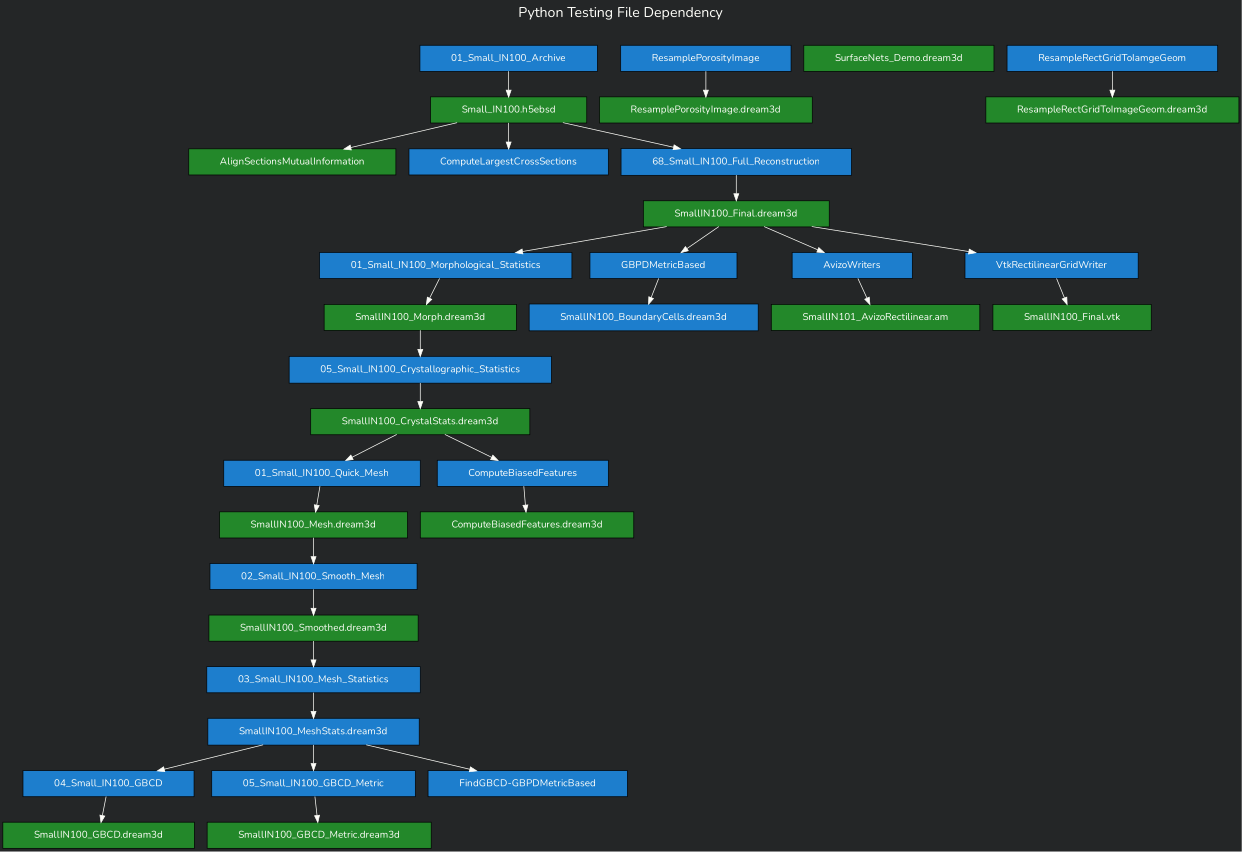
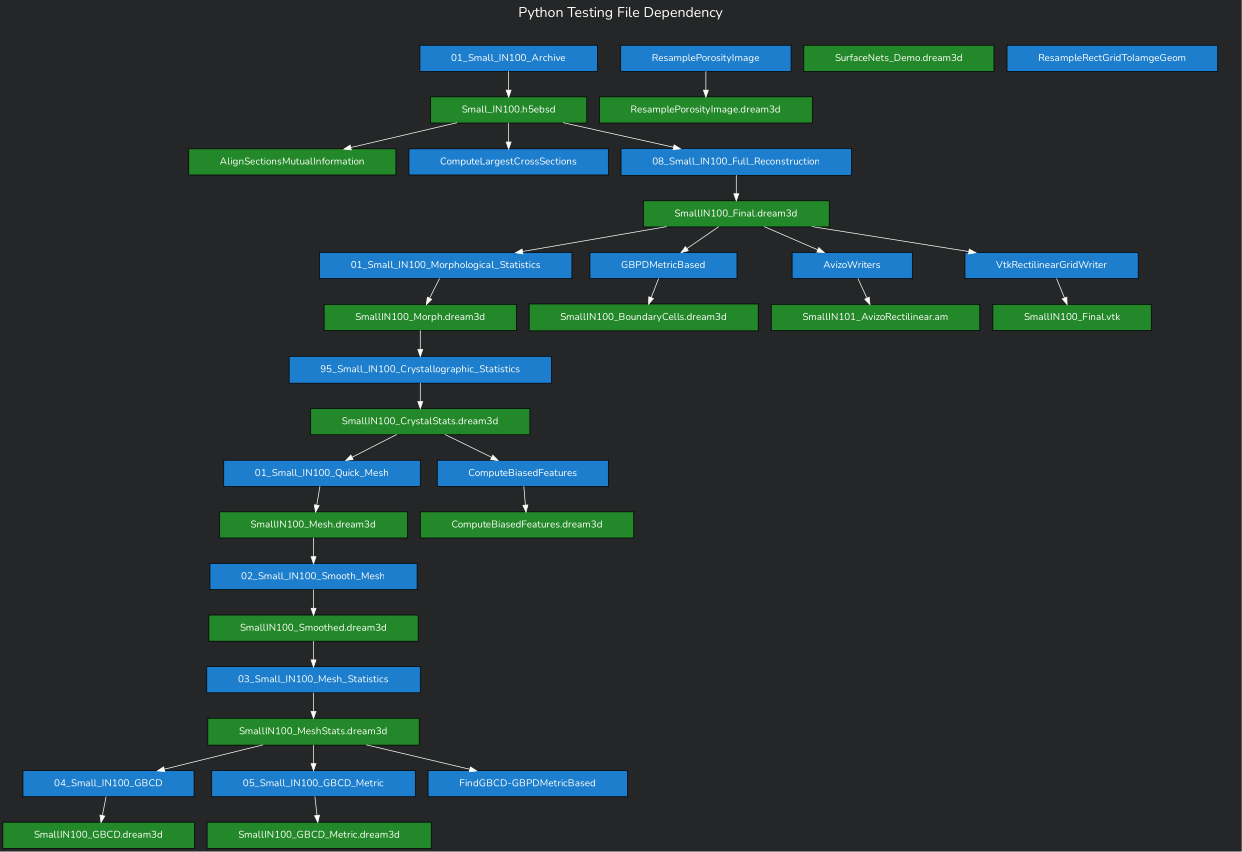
(1112, 110) -> none
(736, 162) -> (736, 162)
(644, 317) -> (644, 317)
(420, 370) -> (420, 370)
(314, 732) -> (314, 732)
